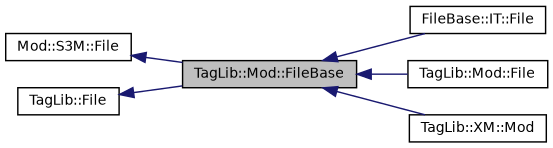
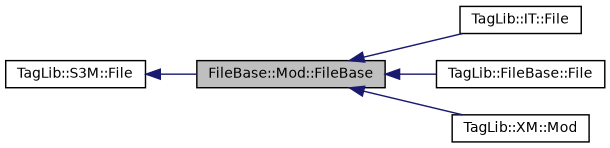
(478, 20) -> (521, 20)
(68, 47) -> (76, 74)
(270, 74) -> (291, 74)
(478, 74) -> (521, 74)
(68, 101) -> none
